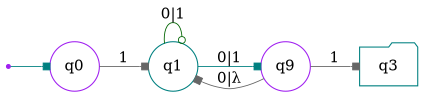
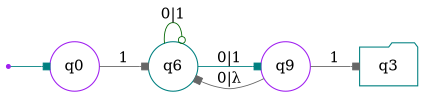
(173, 66) -> (173, 66)
